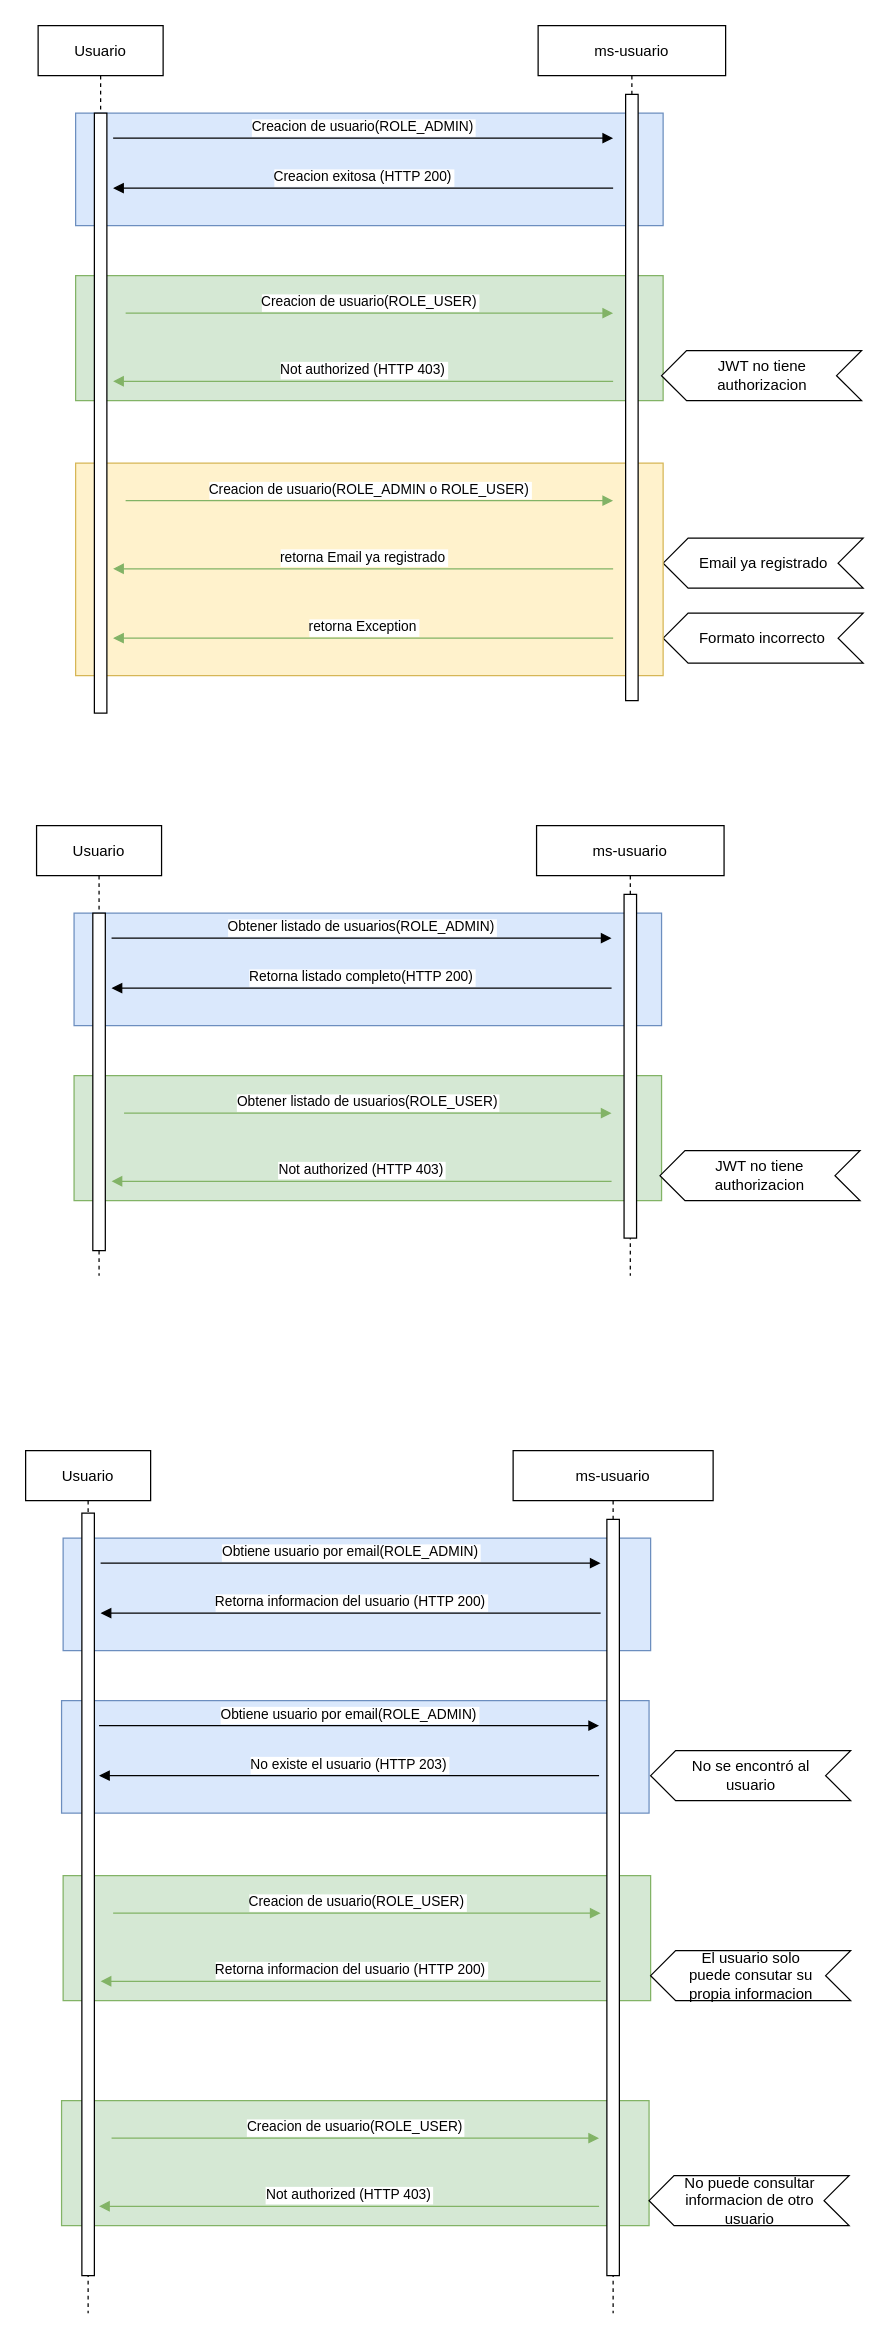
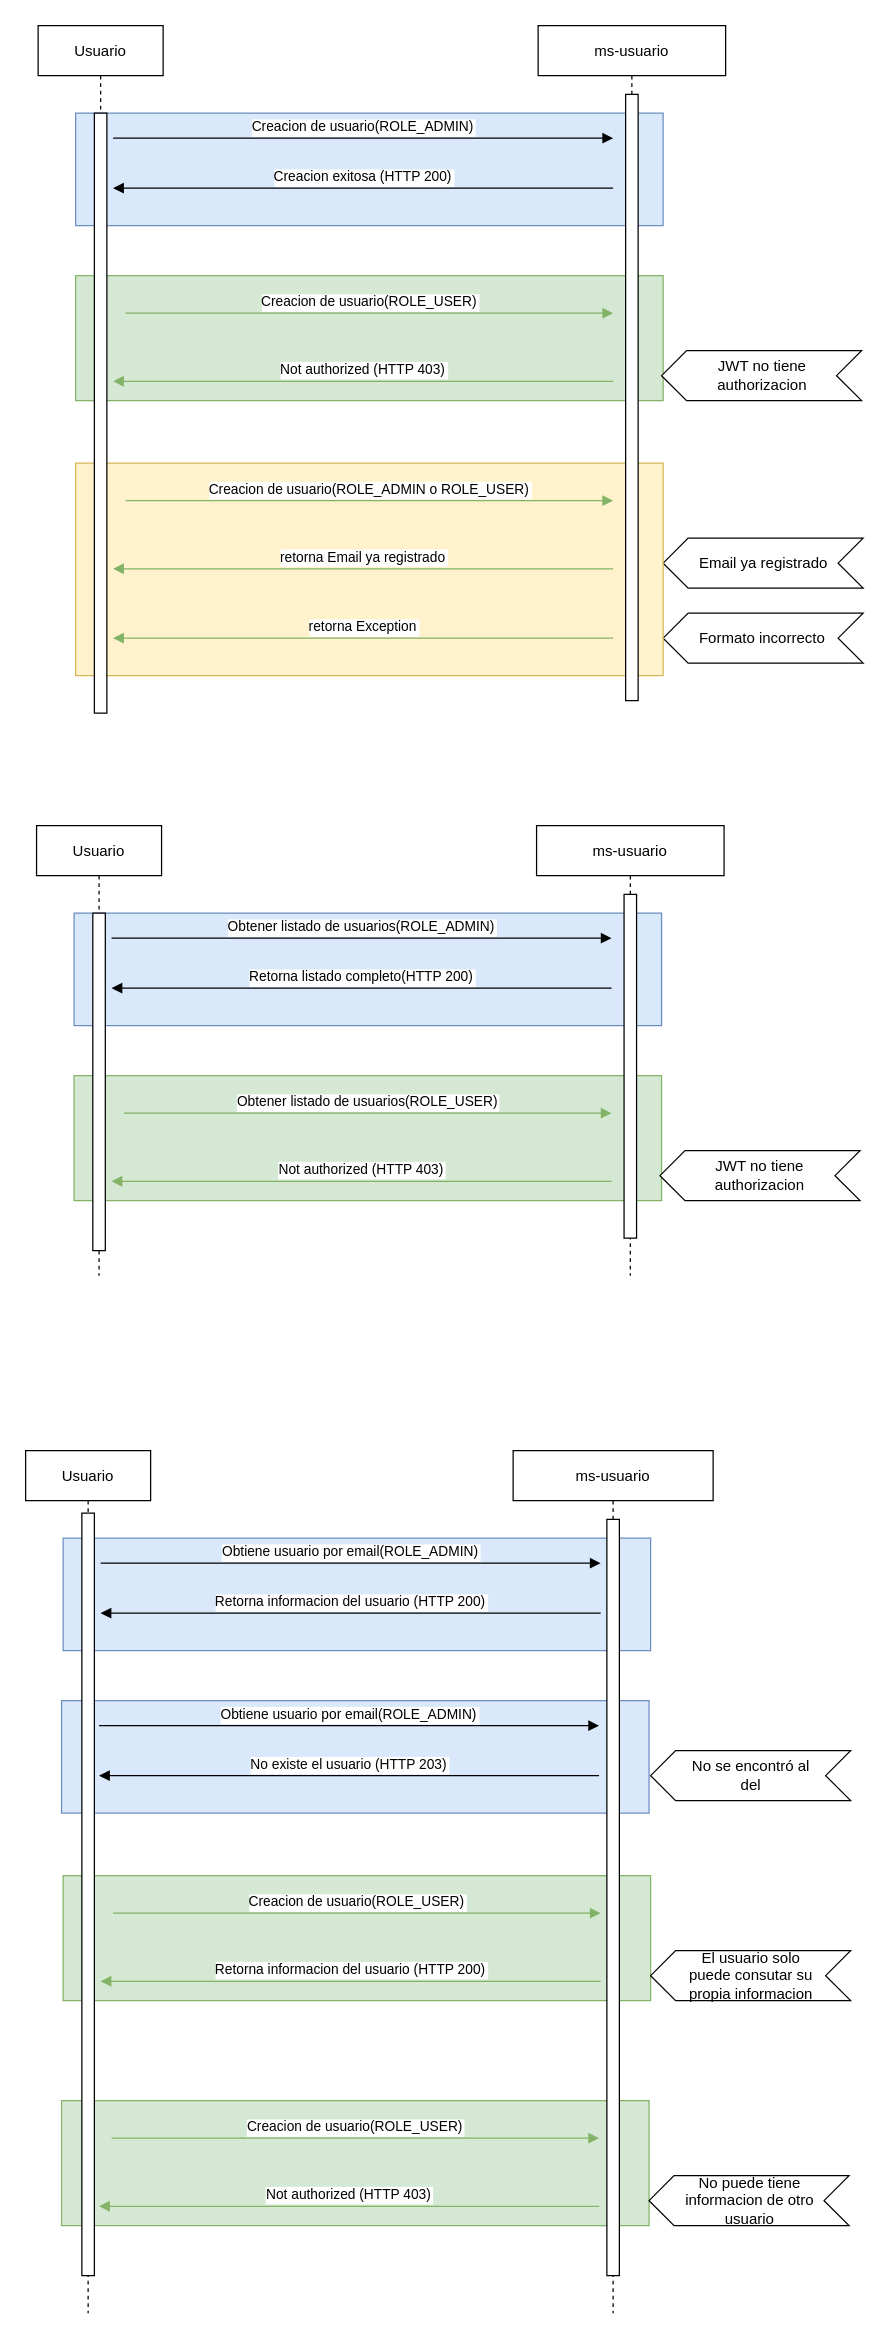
(751, 1776) -> (751, 1776)
(750, 2201) -> (750, 2201)
